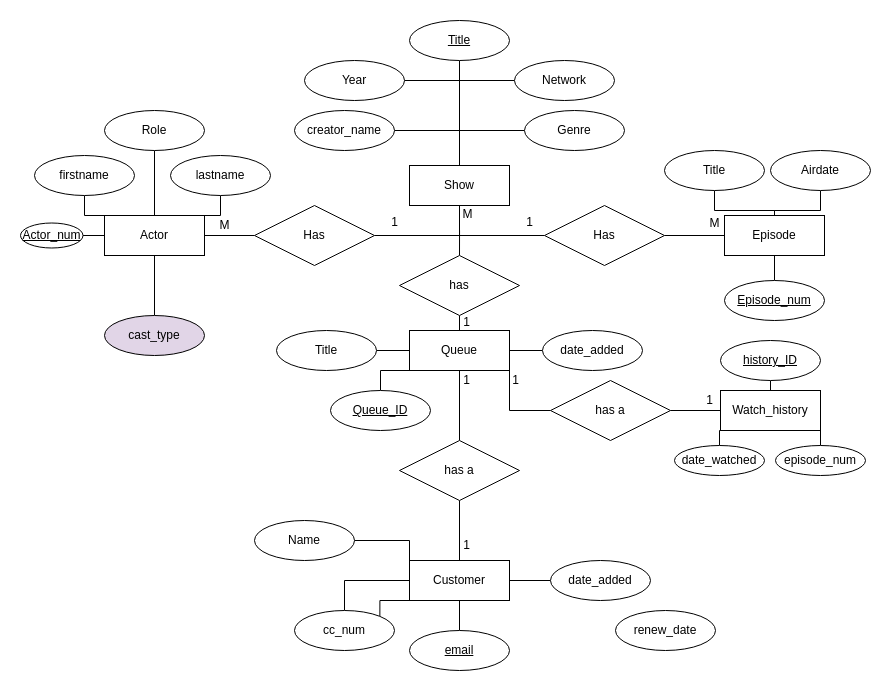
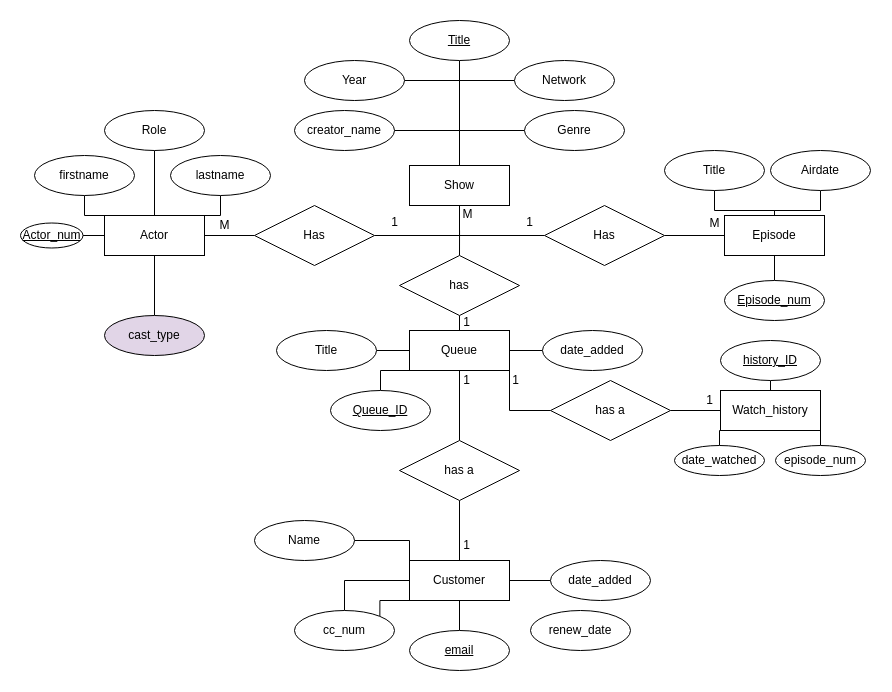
(666, 631) -> (581, 631)
